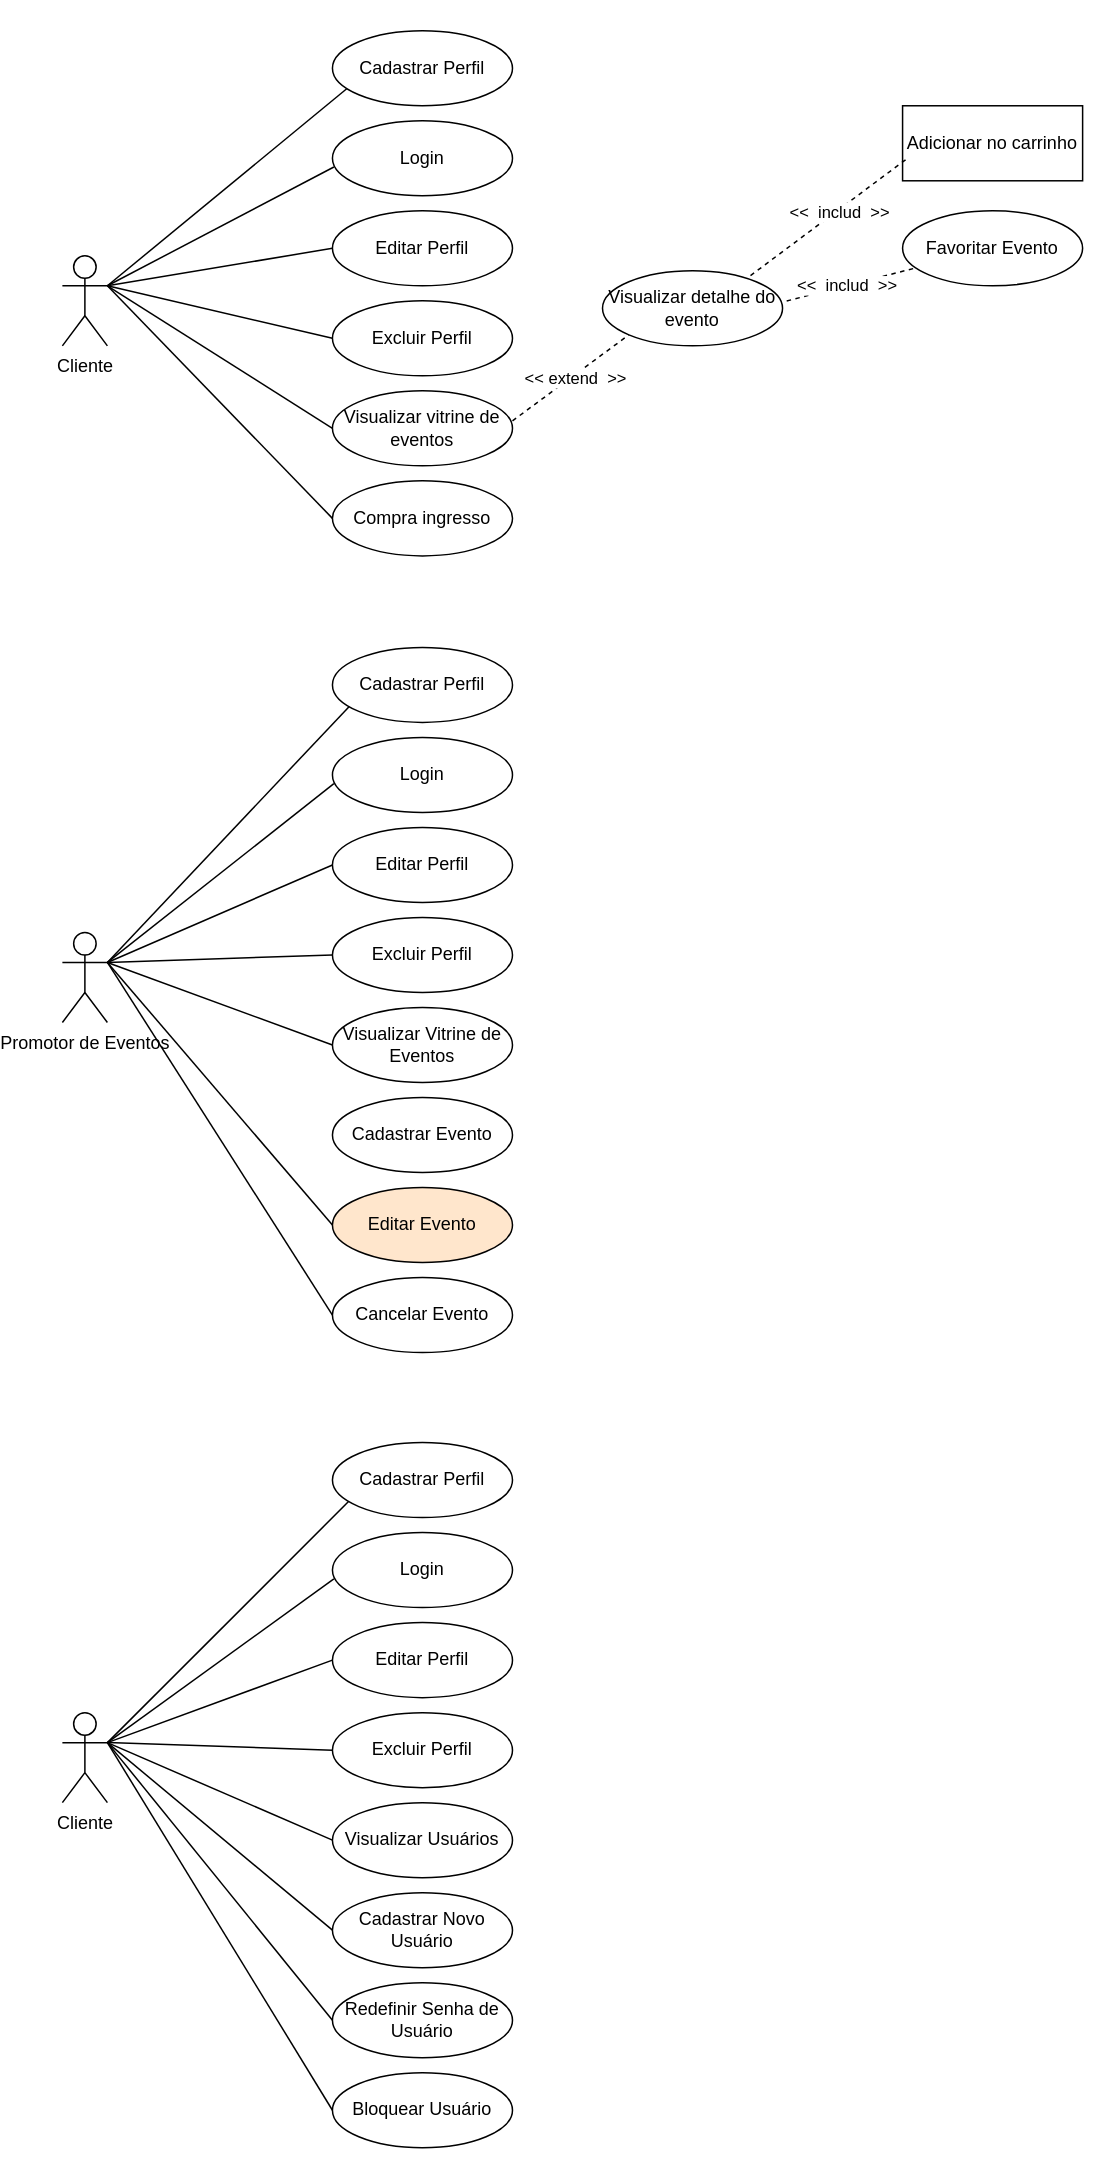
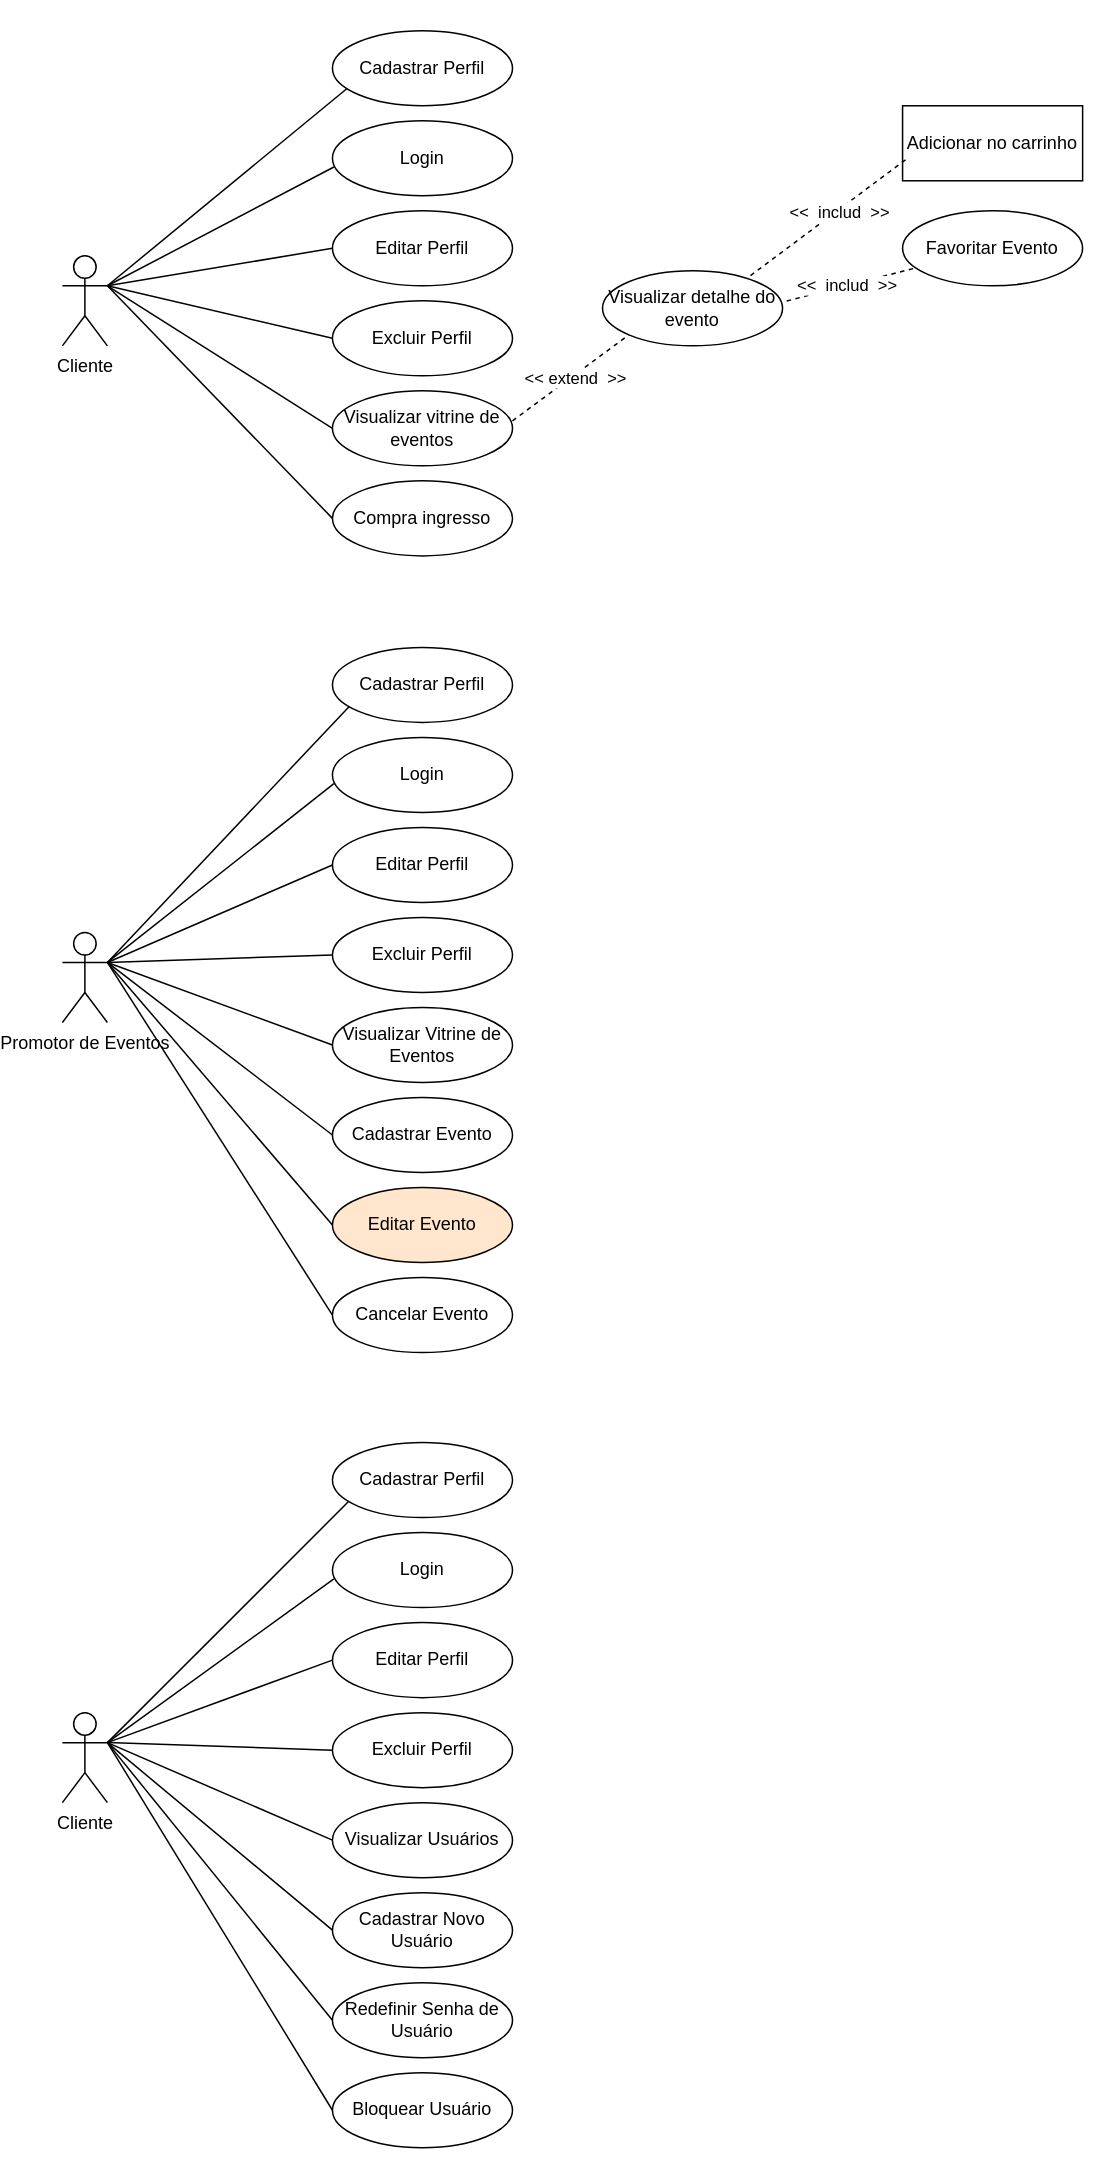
none -> (225, 1052)
